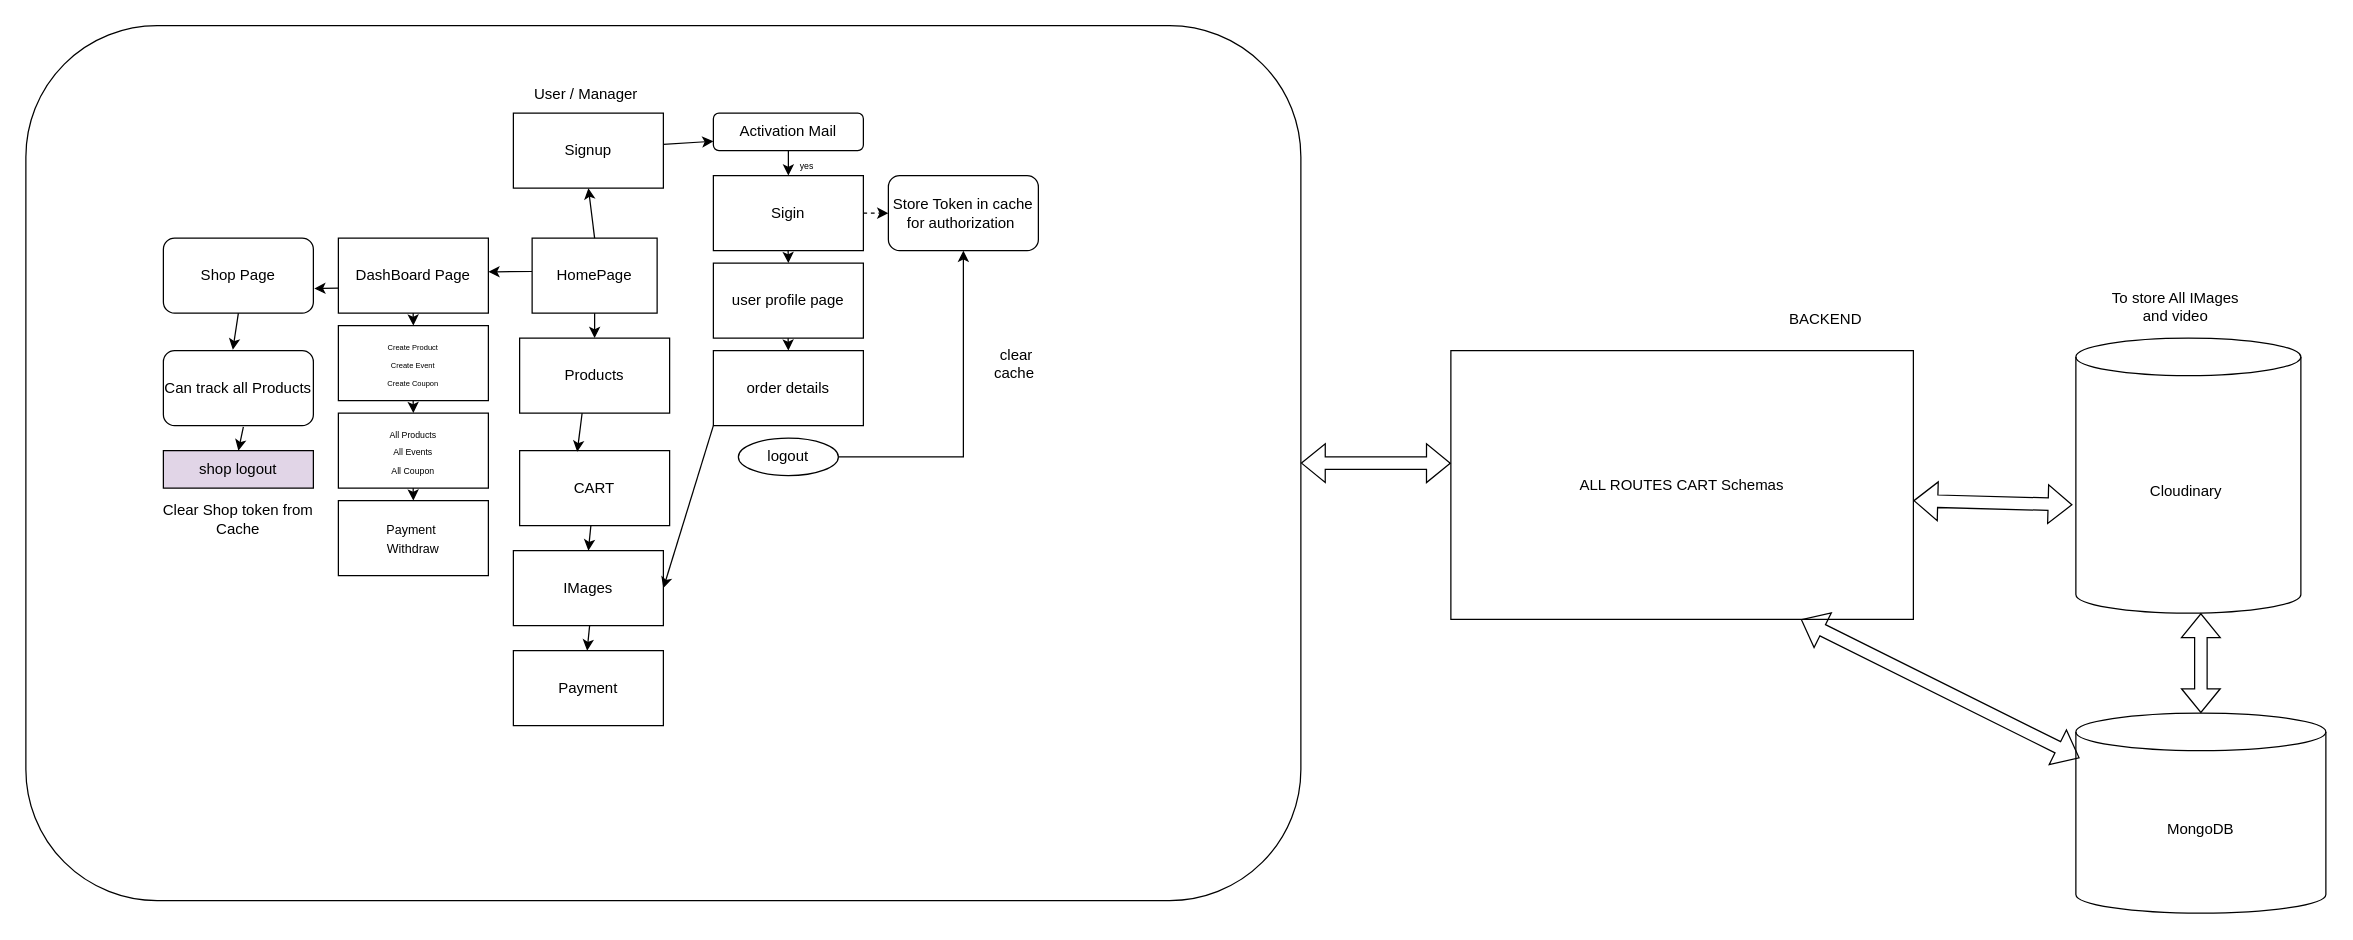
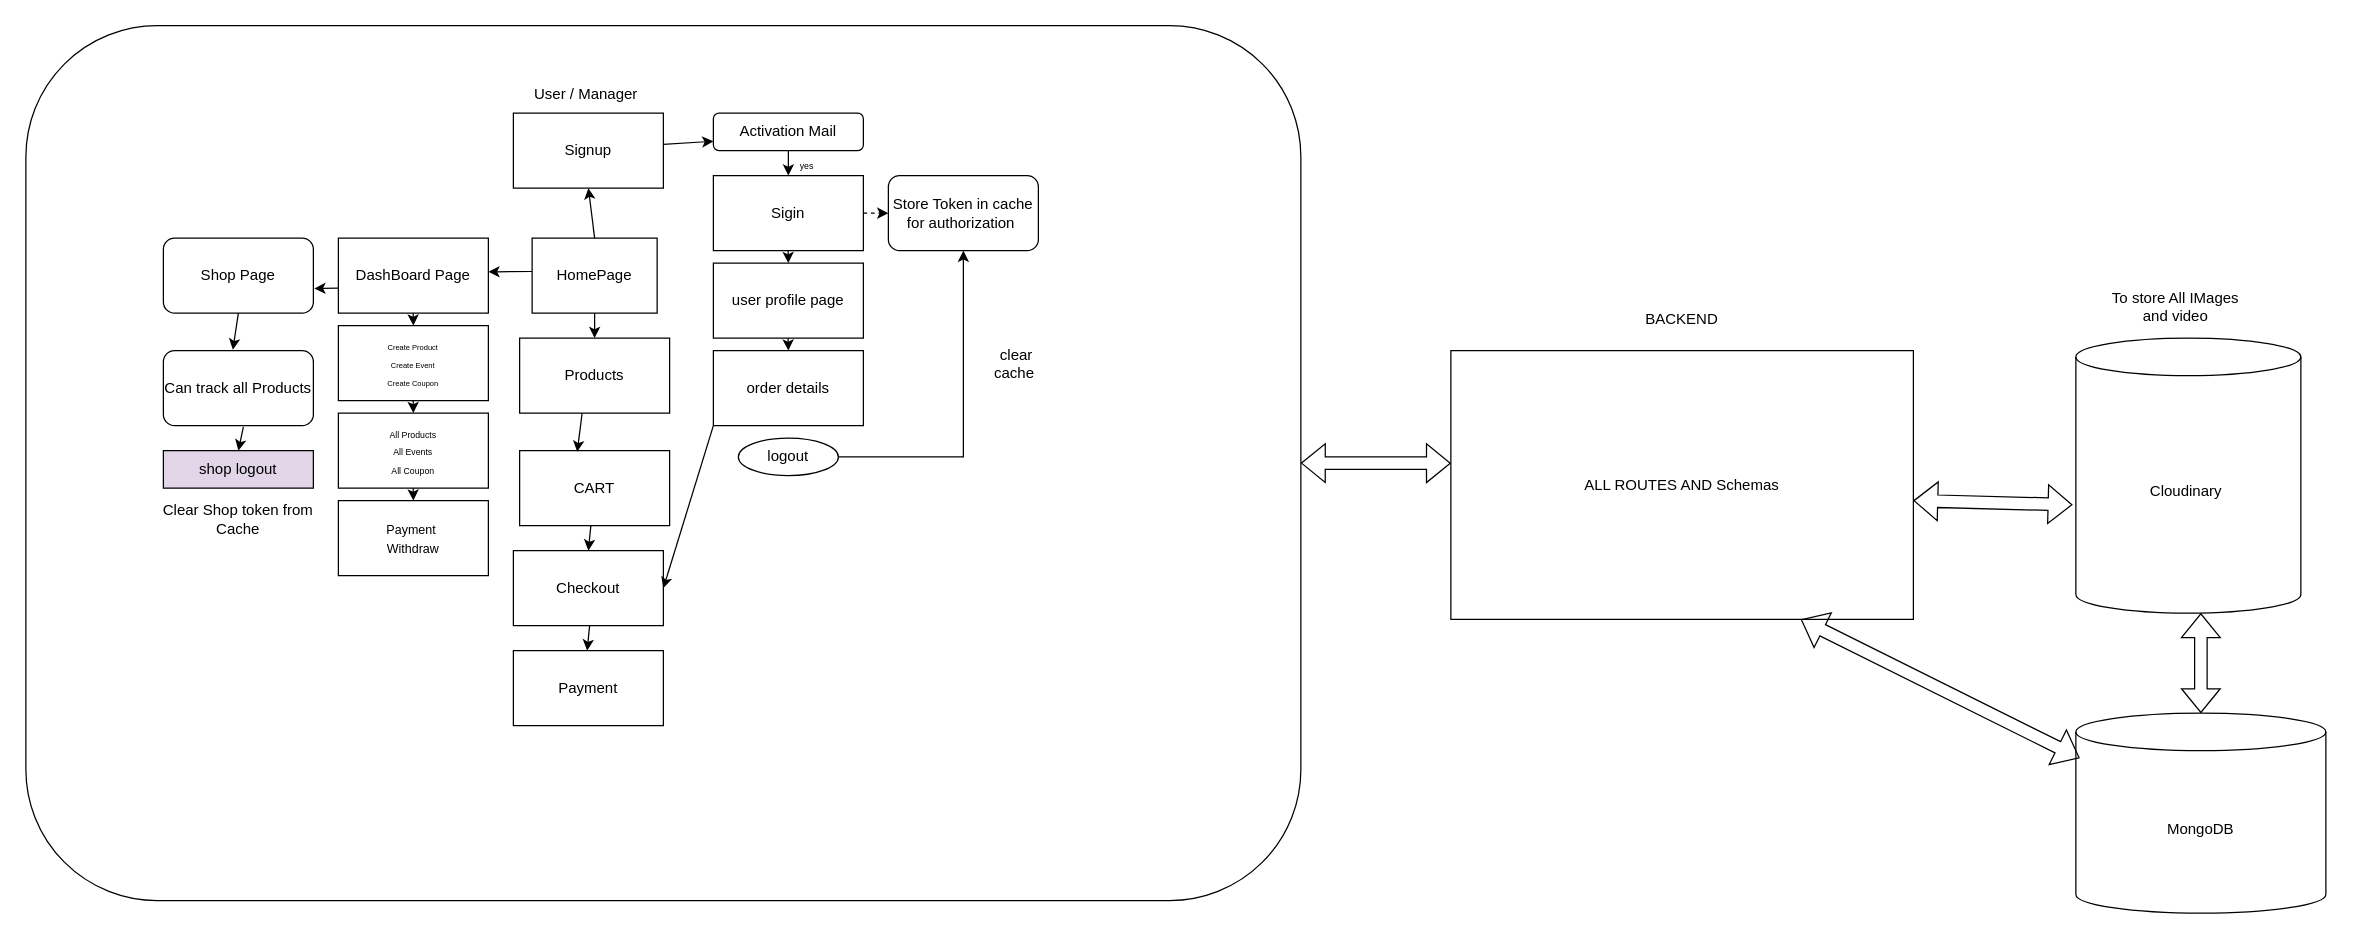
(1826, 319) -> (1682, 319)
(1682, 486) -> (1682, 486)
(588, 588) -> (588, 588)
